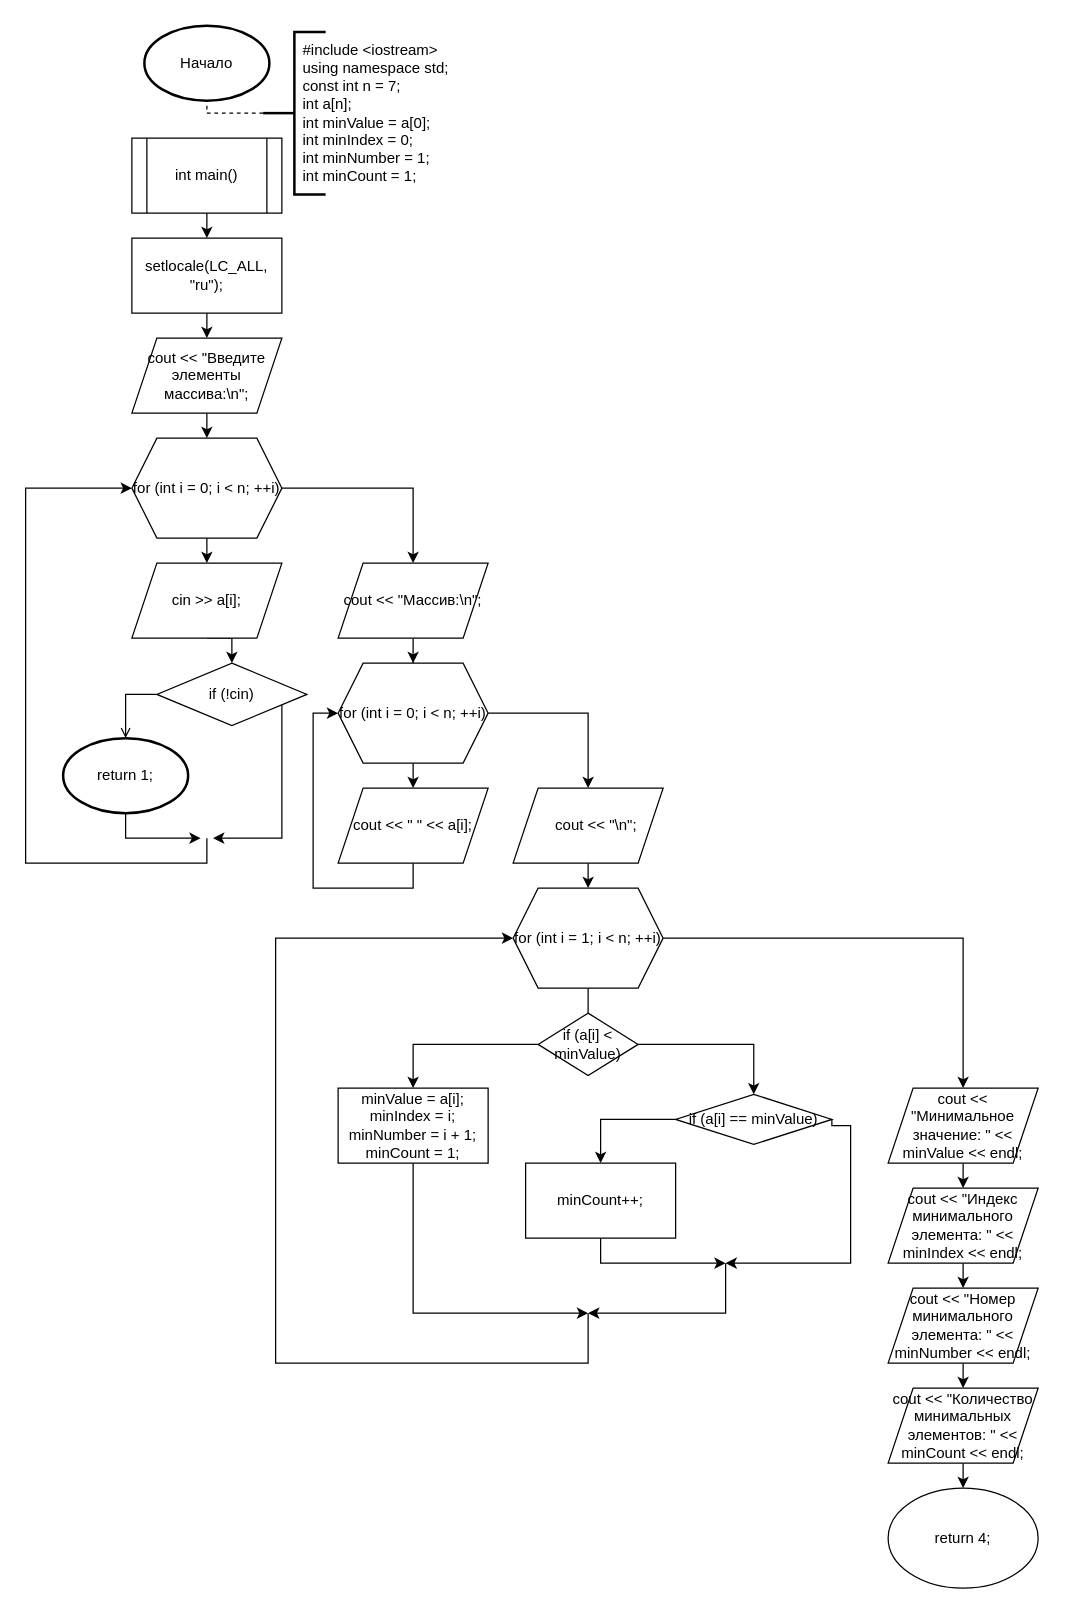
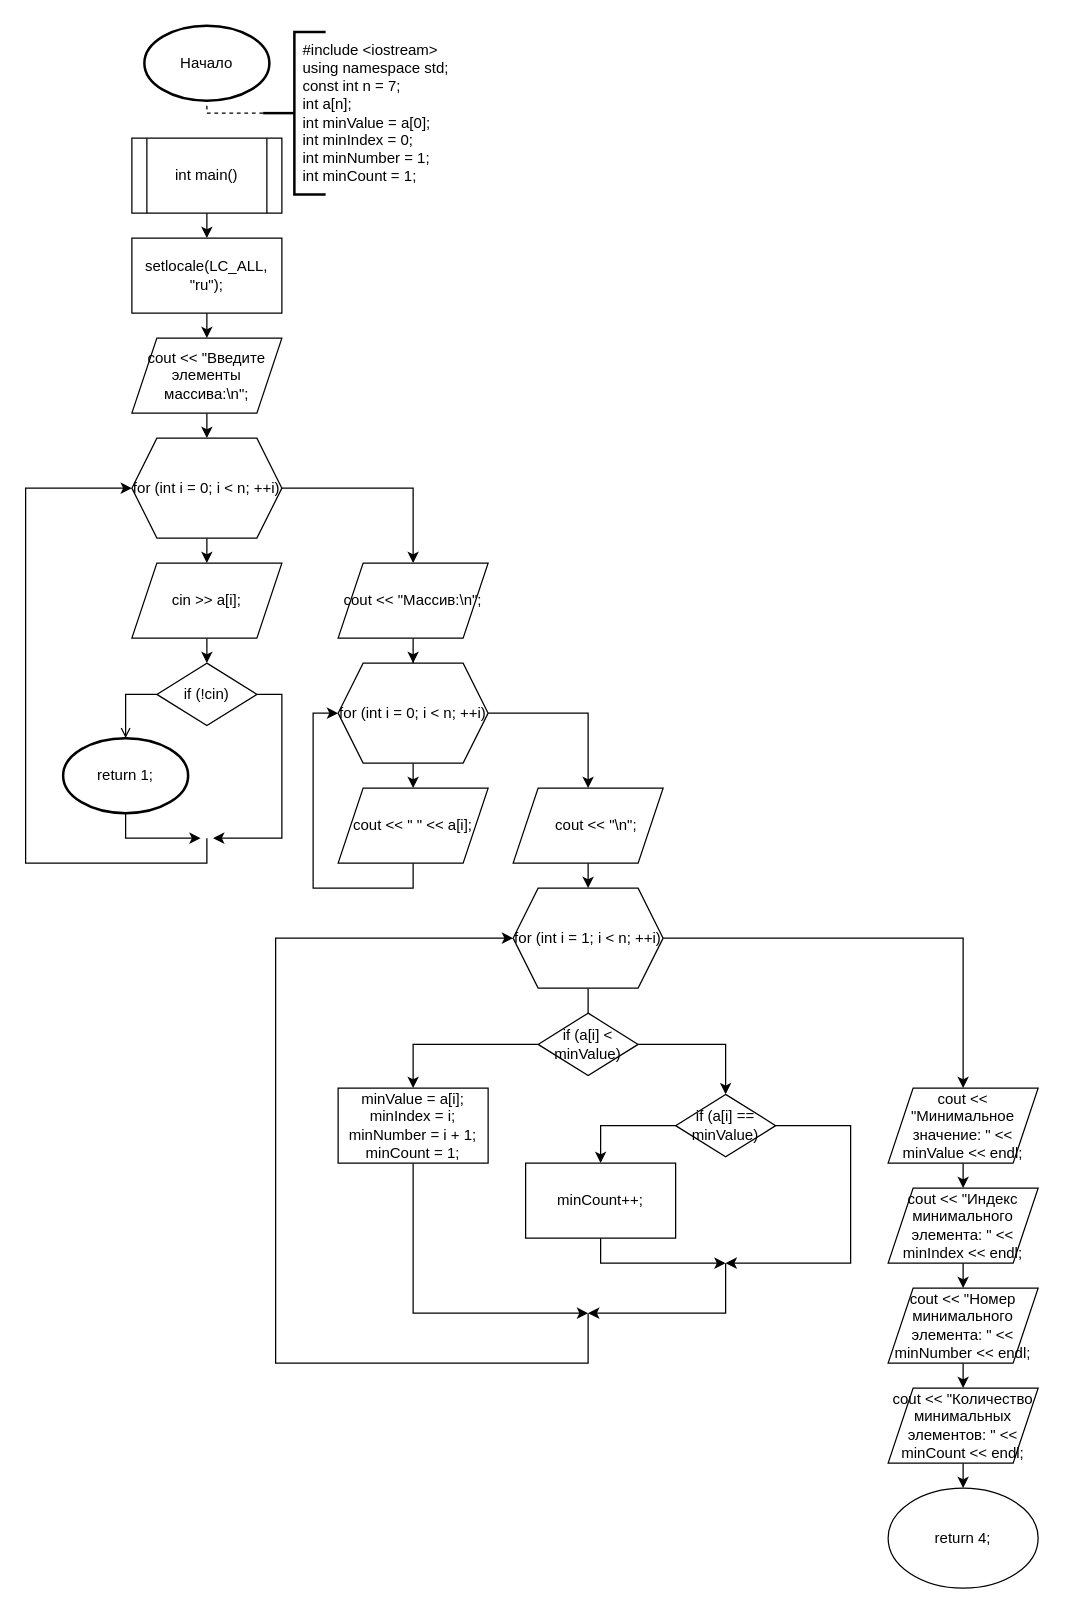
(232, 694) -> (207, 694)
(754, 1119) -> (726, 1126)
